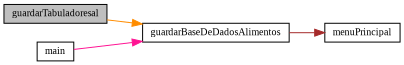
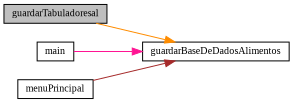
(302, 33) -> (129, 72)
